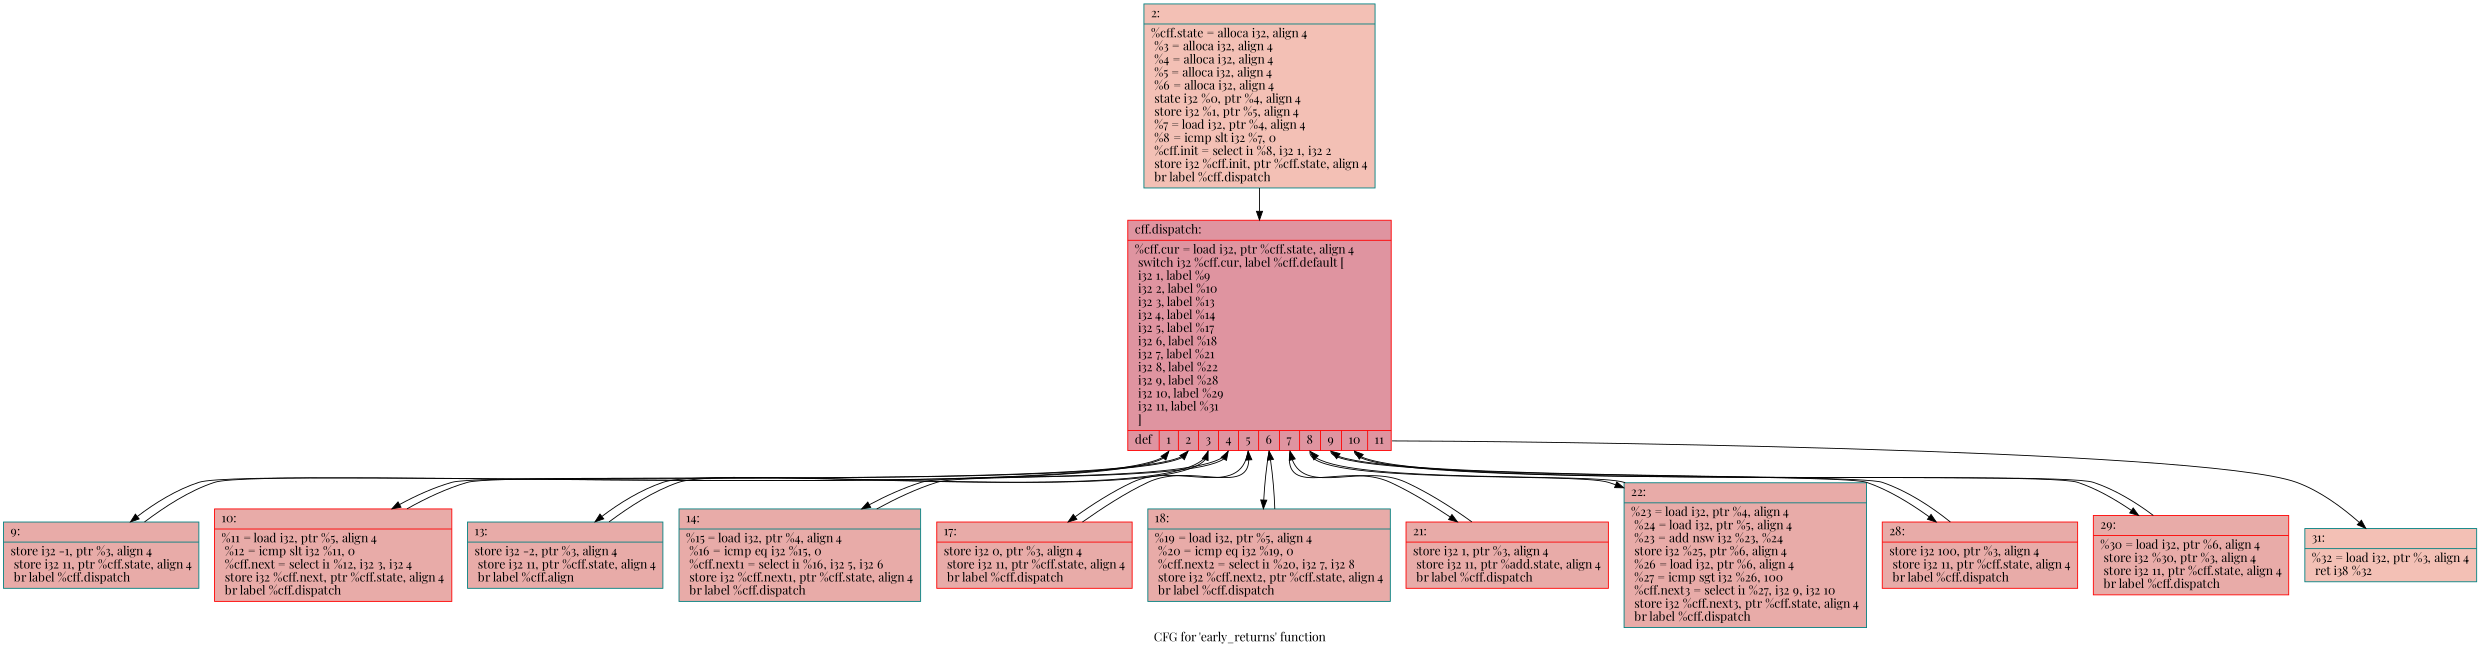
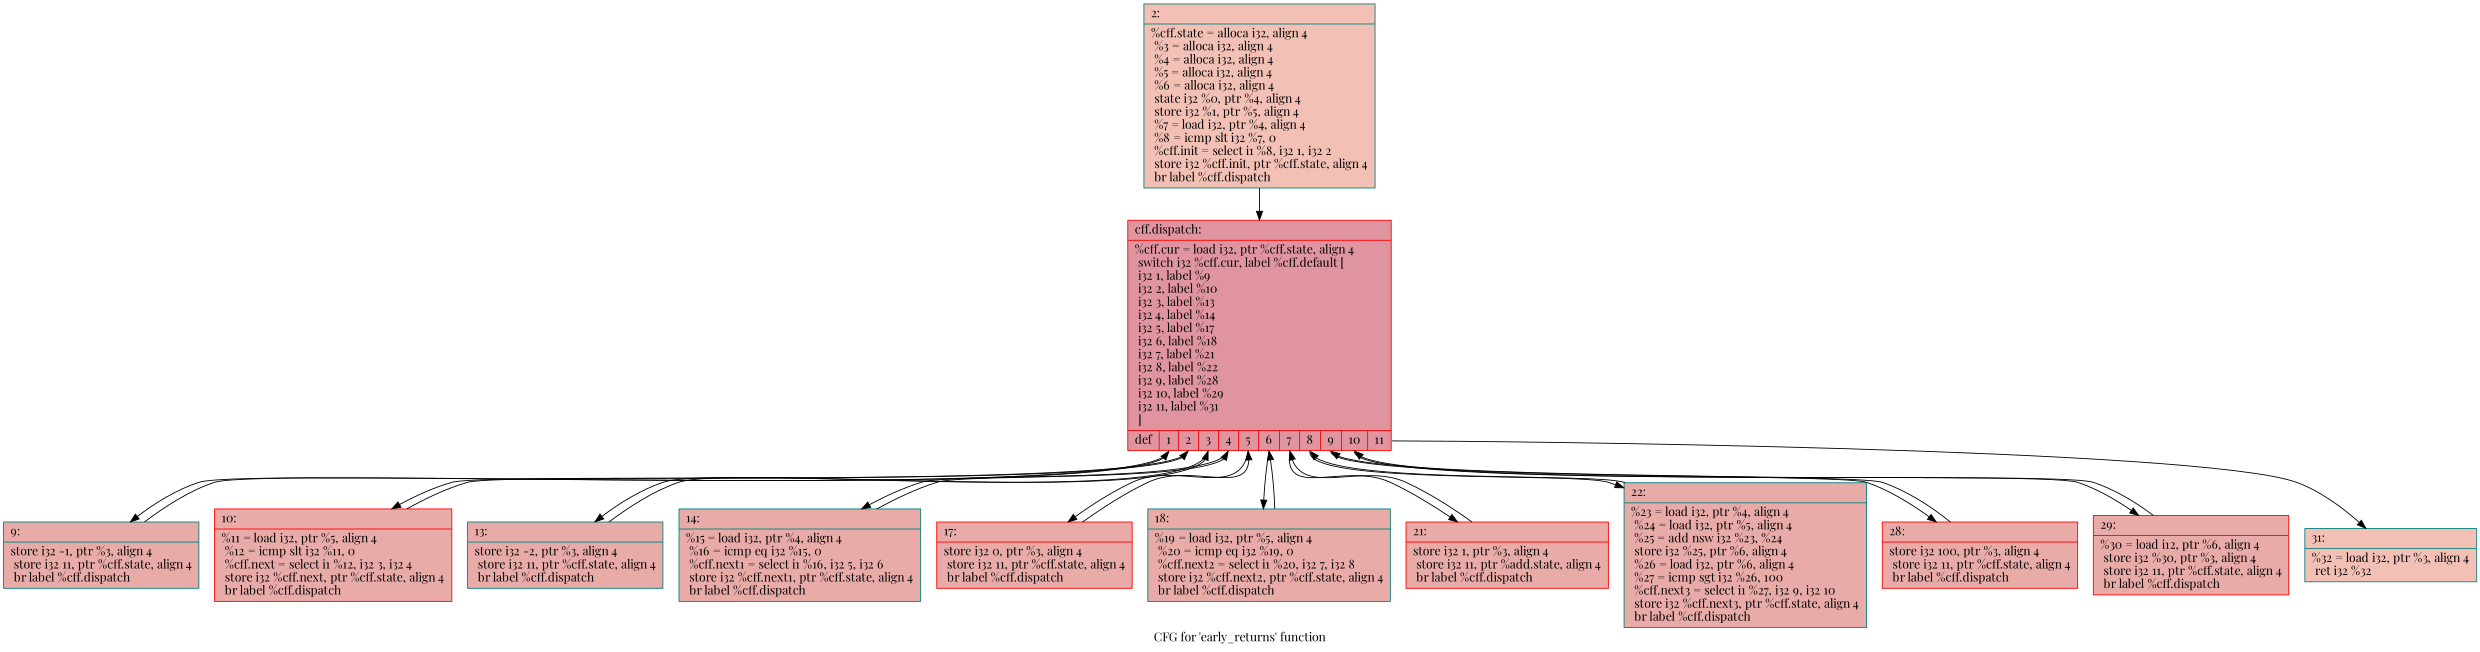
(1707, 539) -> (1707, 539)
(2181, 545) -> (2180, 545)
(2342, 571) -> (2342, 571)
(525, 578) -> (535, 578)
